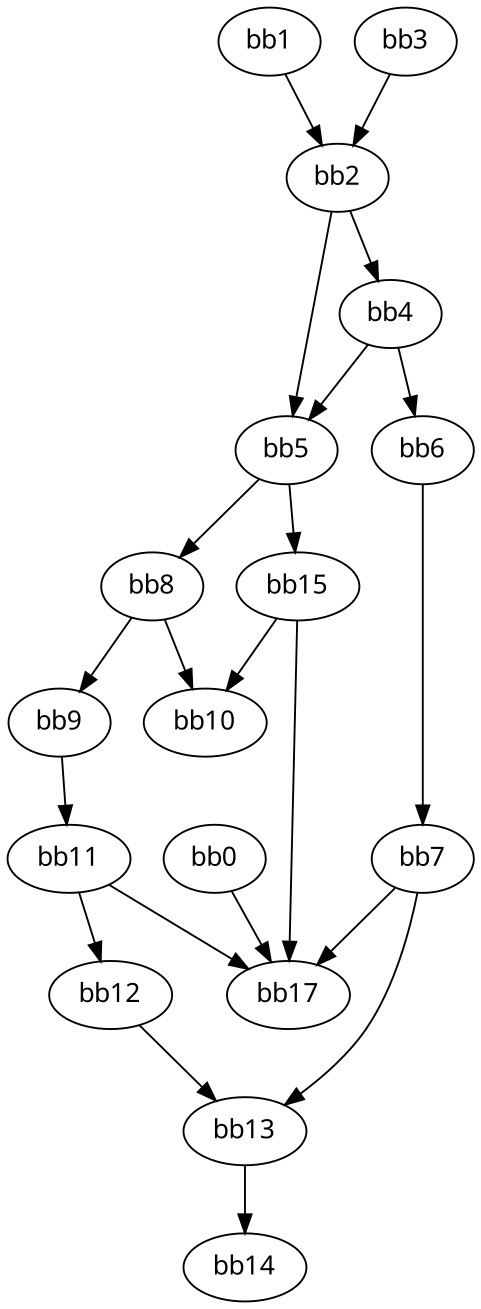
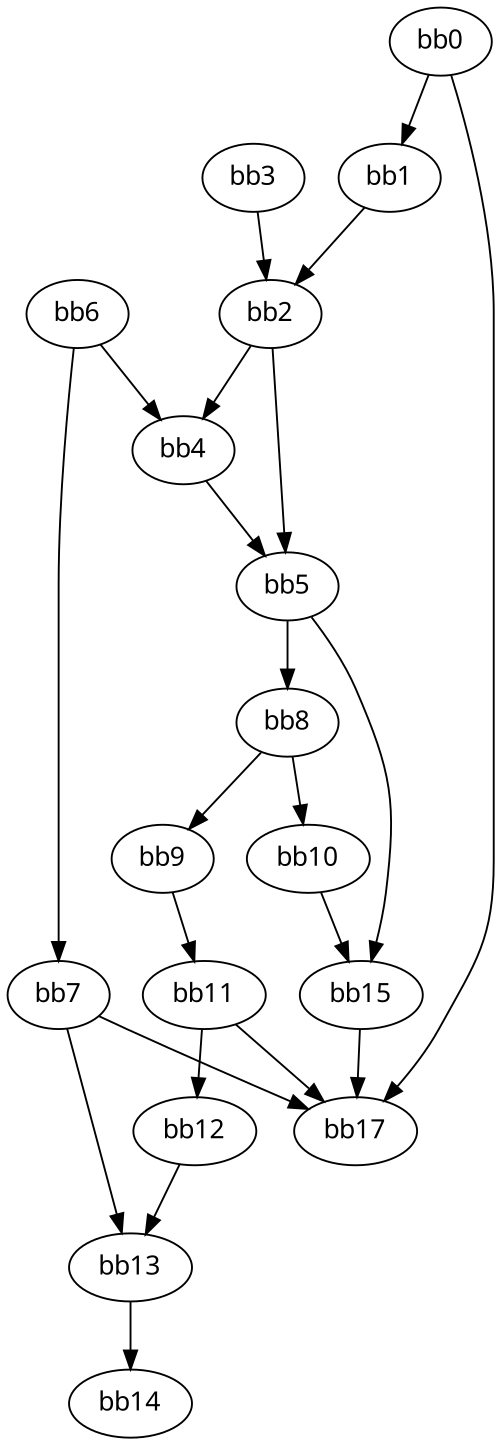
none -> (419, 100)
(404, 373) -> (125, 375)
(257, 647) -> (331, 918)
